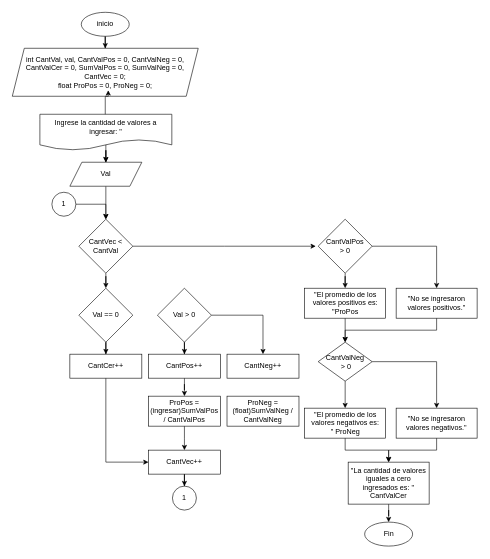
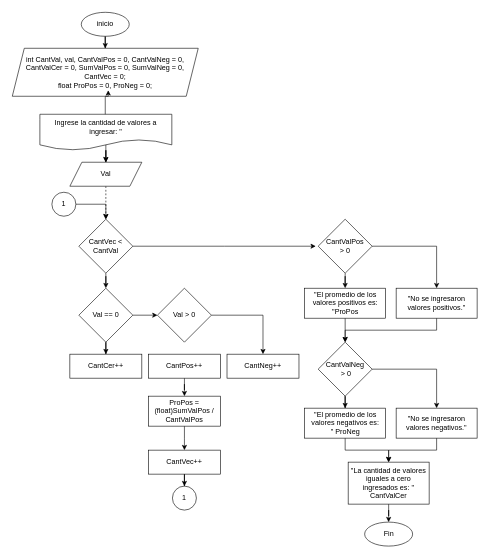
(106, 194) -> (106, 194)
none -> (152, 315)
(185, 350) -> none
(345, 362) -> (345, 369)
(185, 411) -> (185, 411)
(263, 411) -> none
(143, 462) -> none
